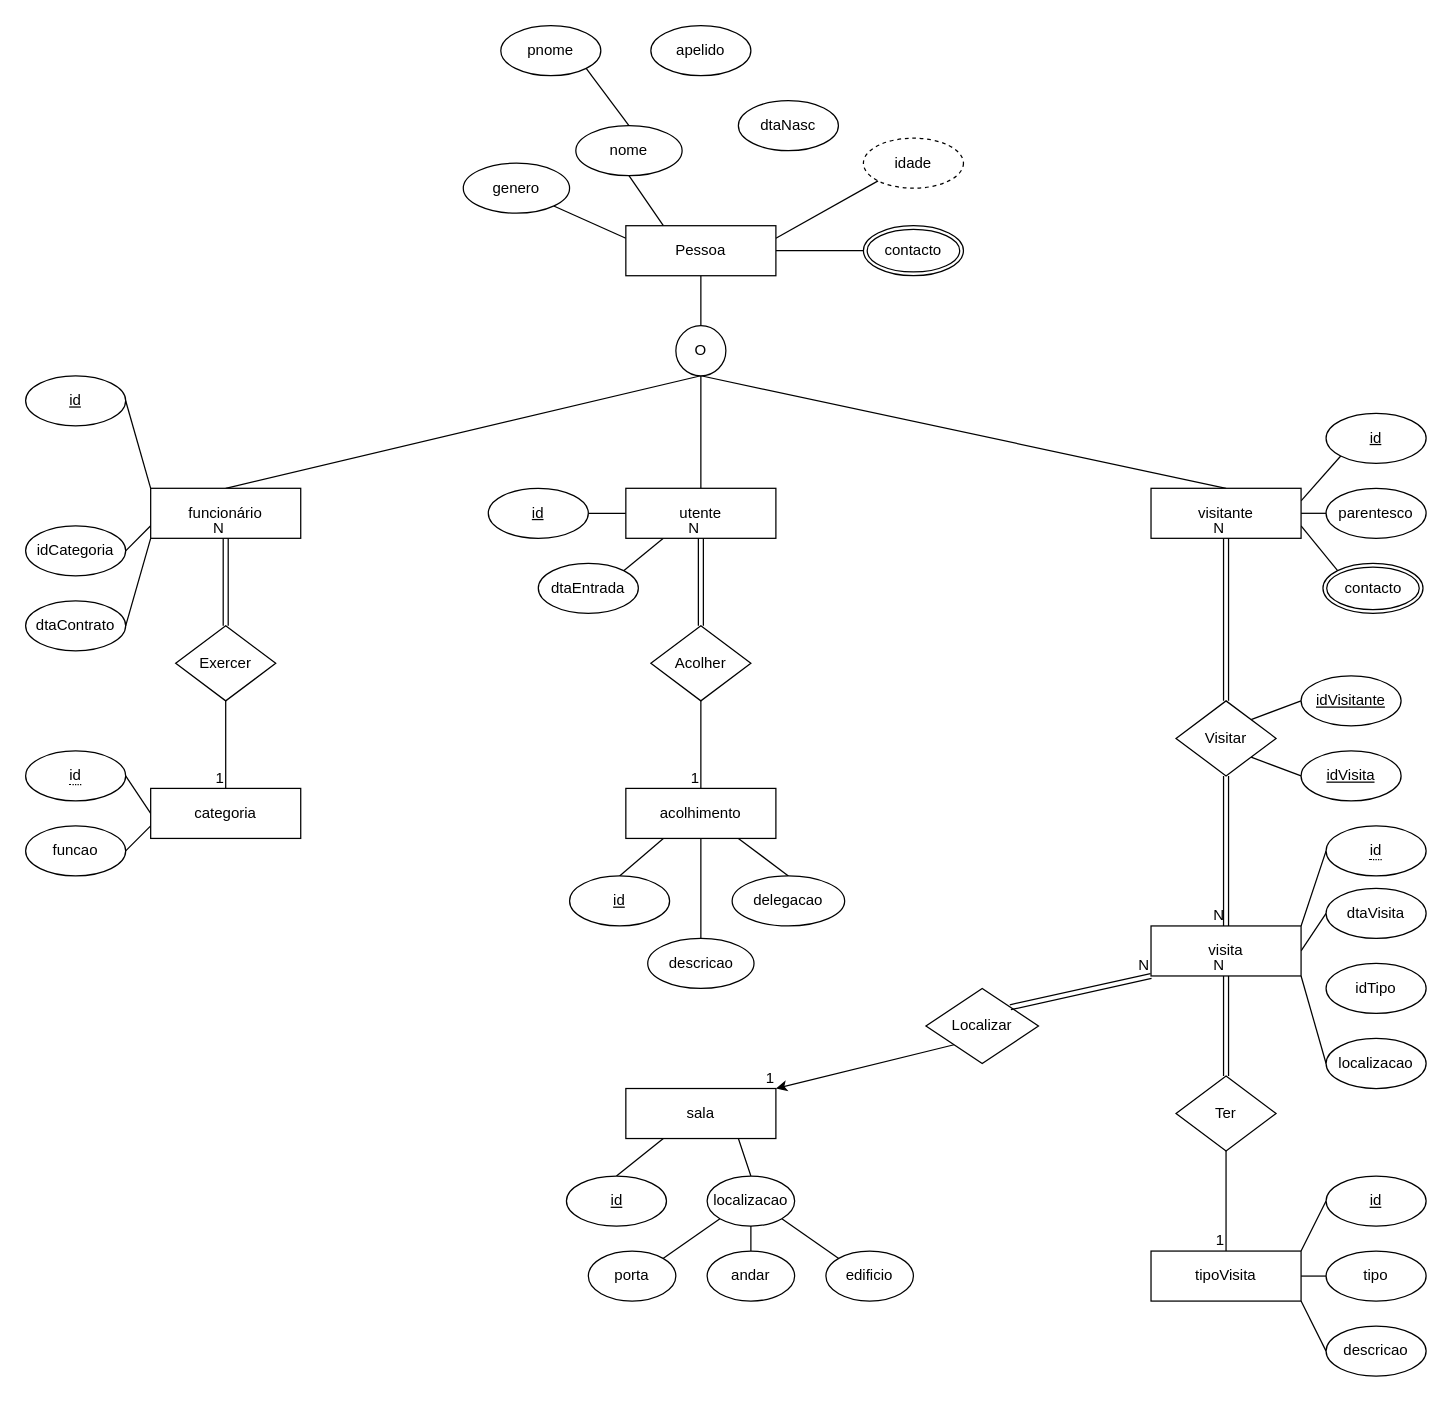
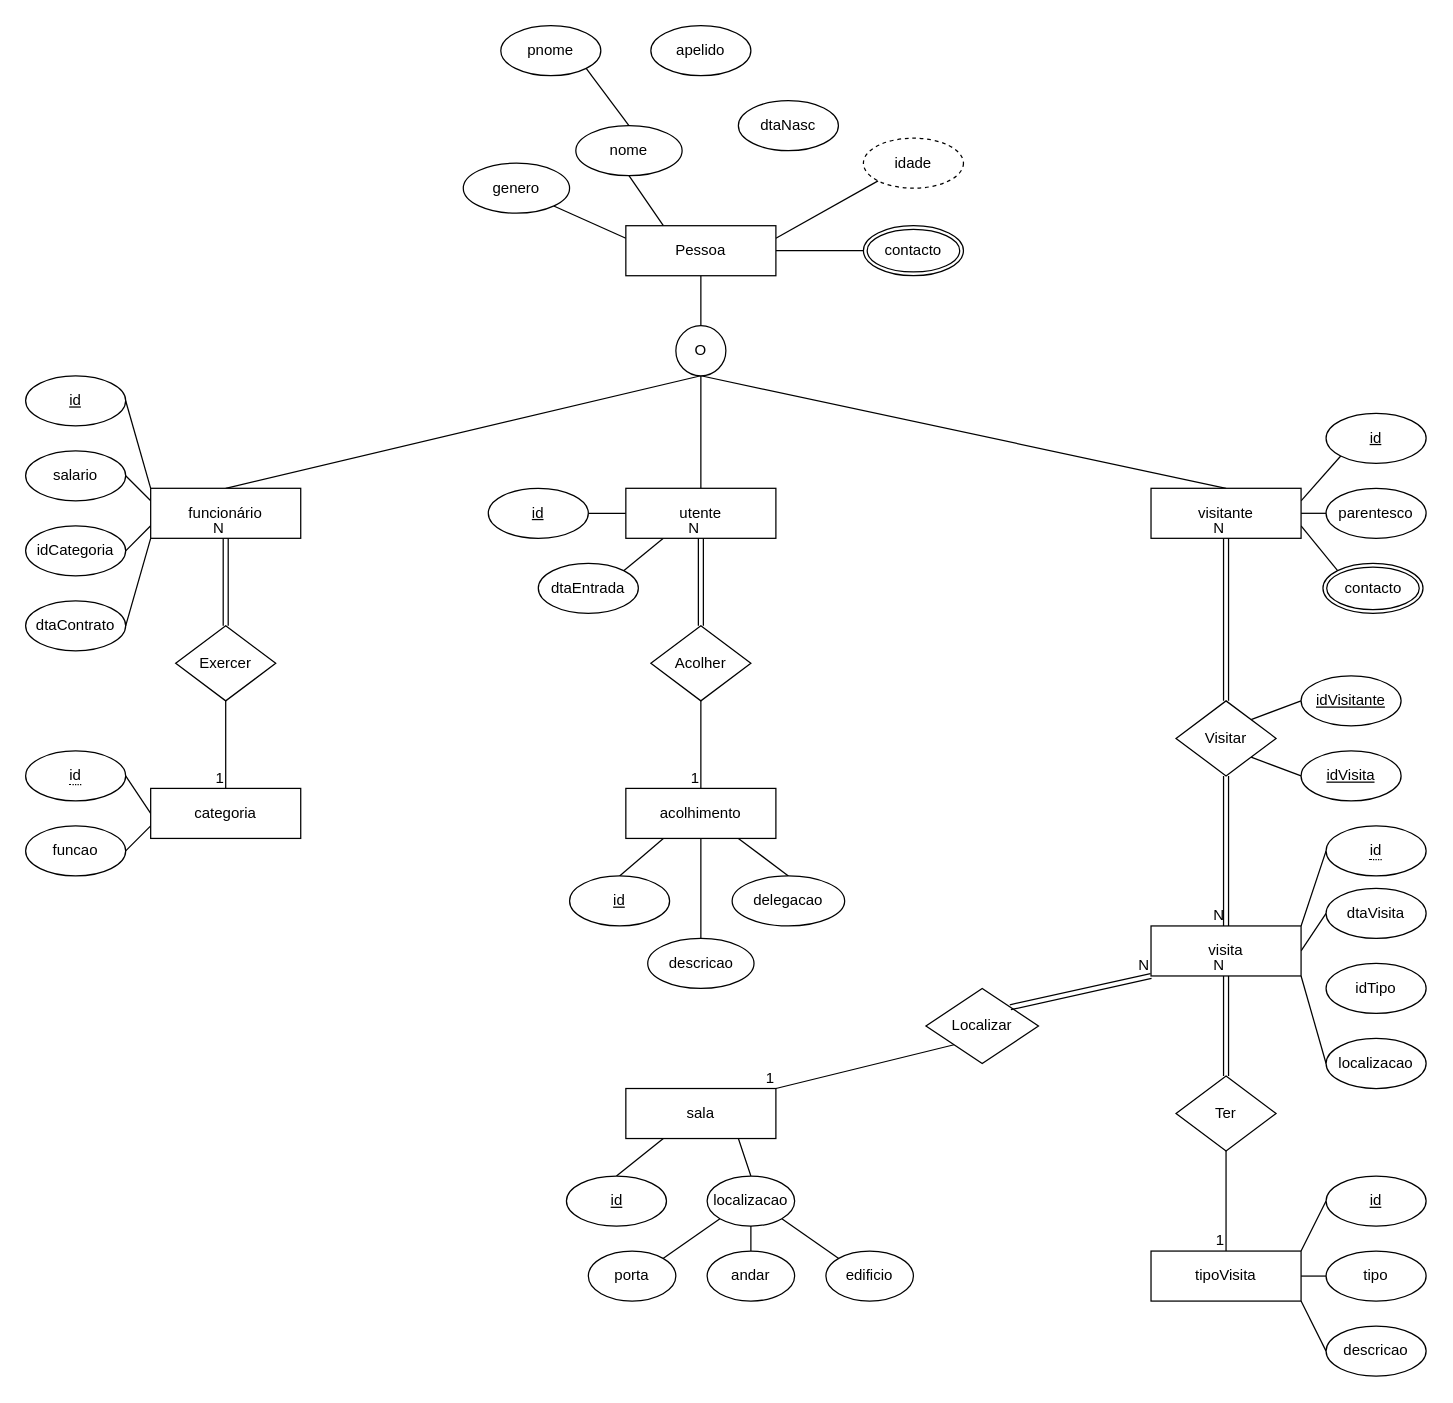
none -> (76, 476)
none -> (138, 488)
(785, 1086) -> (781, 1087)
